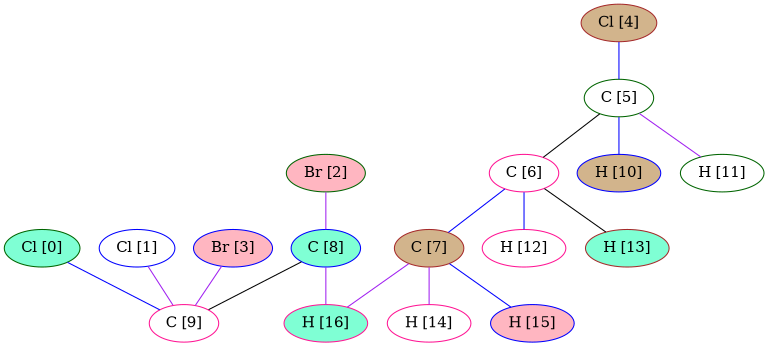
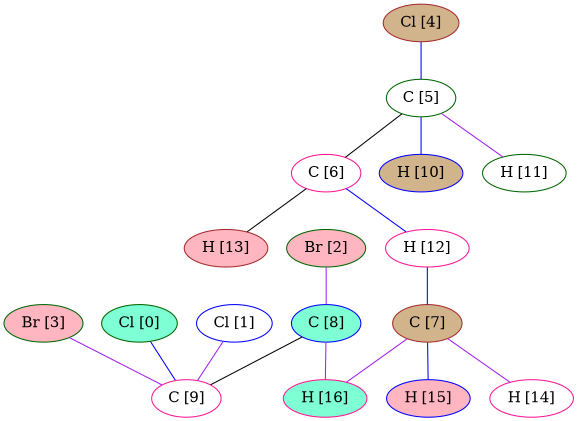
(477, 211) -> (427, 286)
(233, 248) -> (43, 323)
(627, 248) -> (226, 248)
